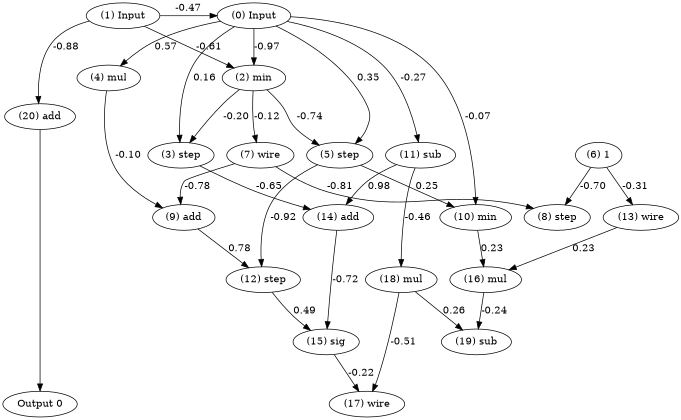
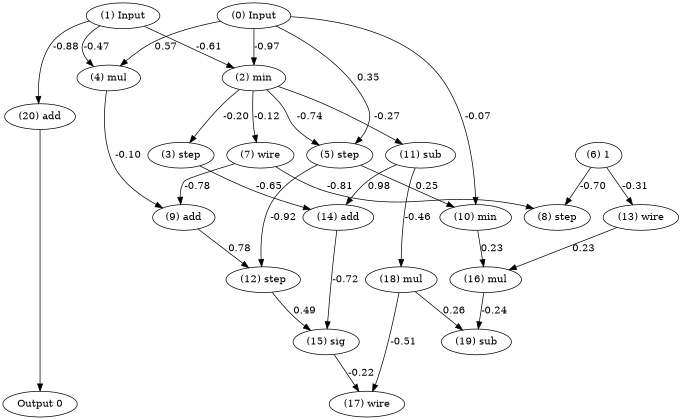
(185, 16) -> (84, 41)
(372, 56) -> (338, 111)
(190, 72) -> none
